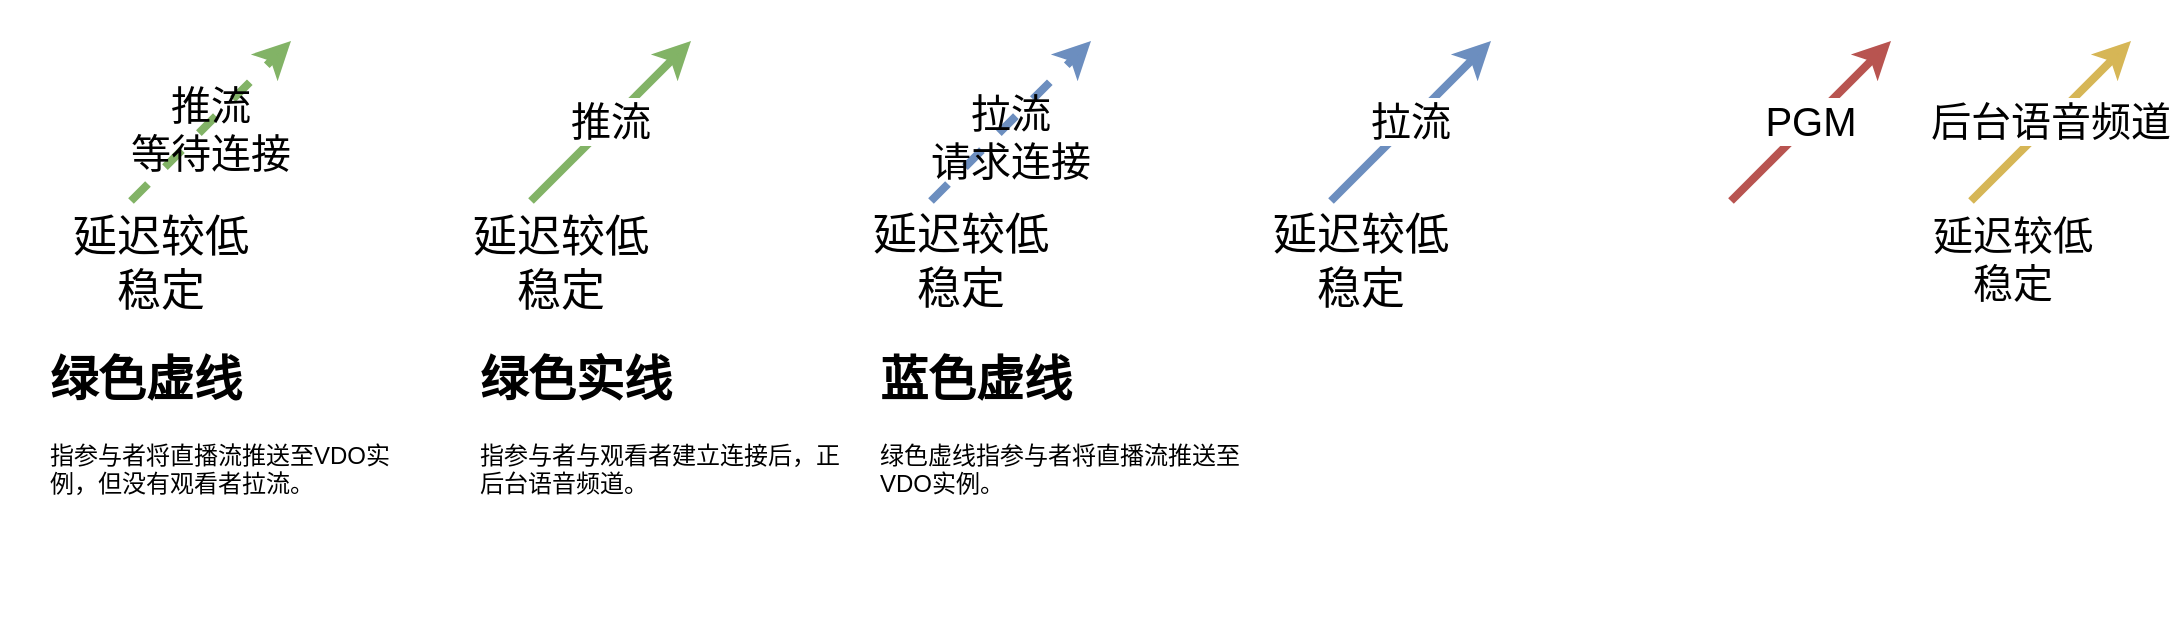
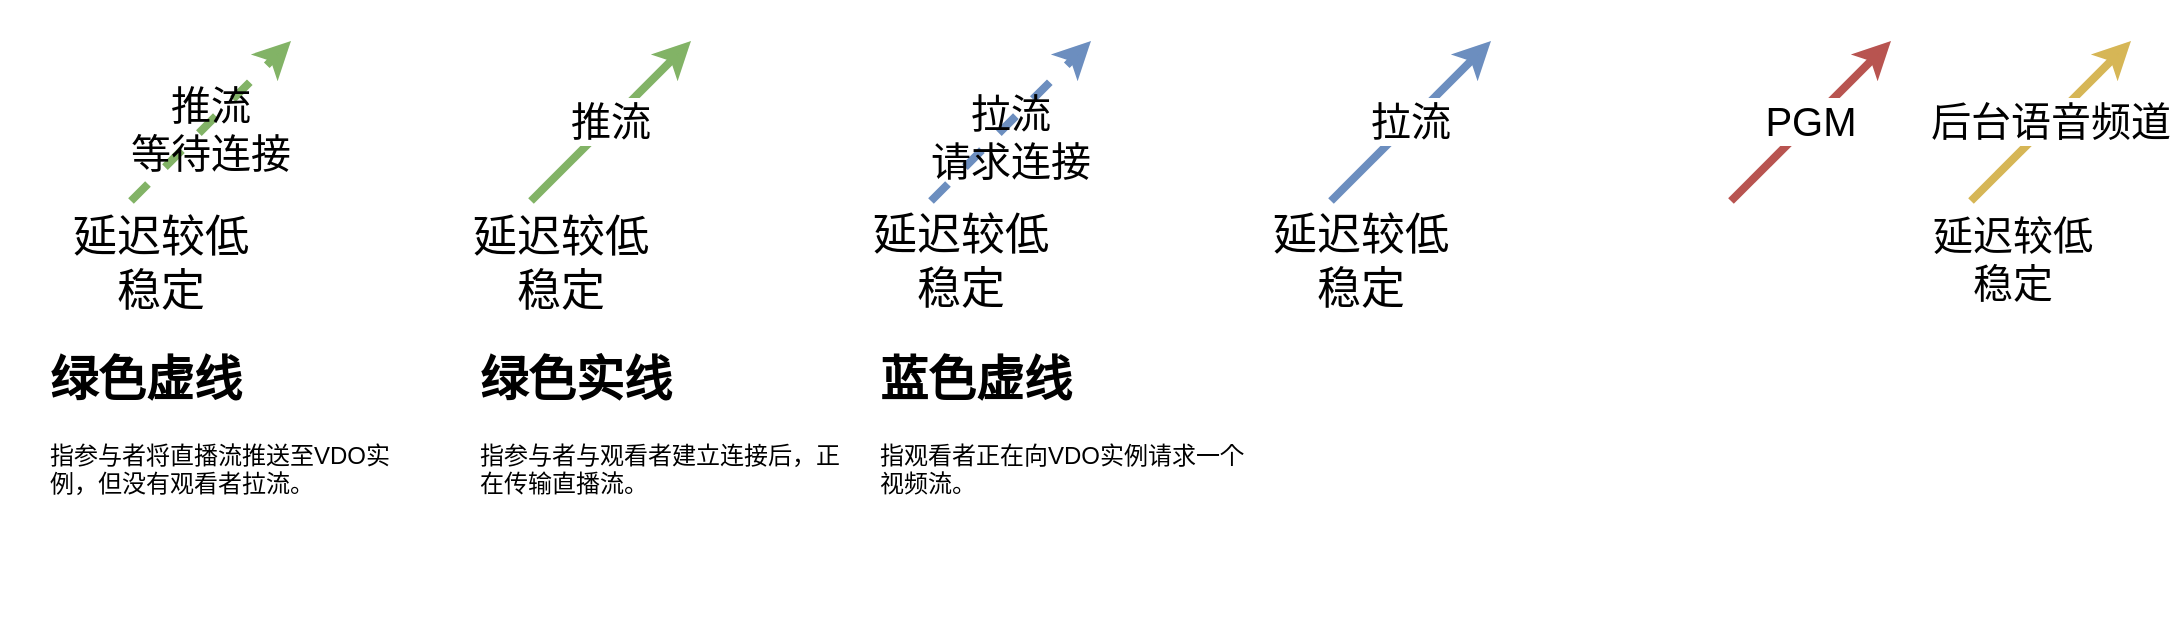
(673, 364) -> (673, 364)
(1073, 364) -> (1073, 364)
